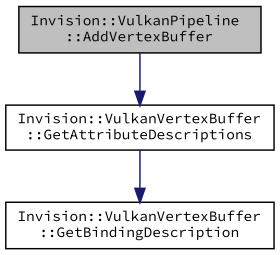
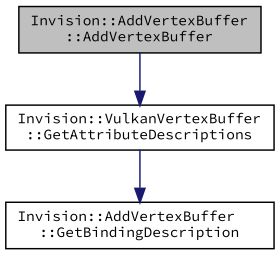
(140, 30) -> (140, 30)
(140, 225) -> (140, 225)
